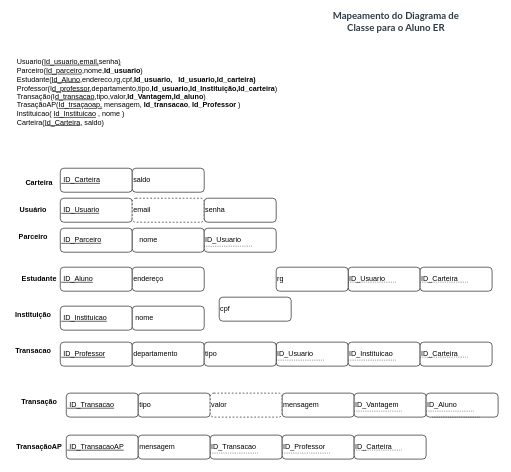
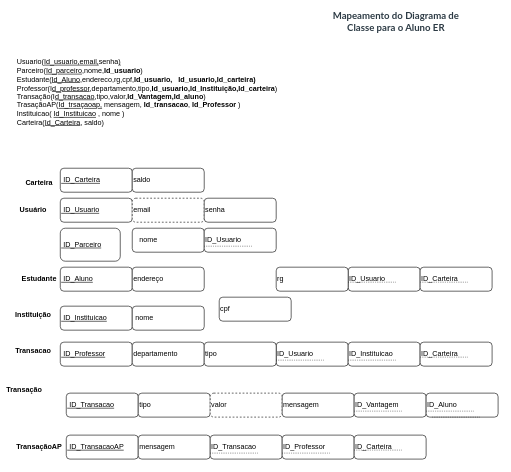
(33, 237) -> none
(96, 240) -> (90, 245)
(39, 402) -> (24, 390)
